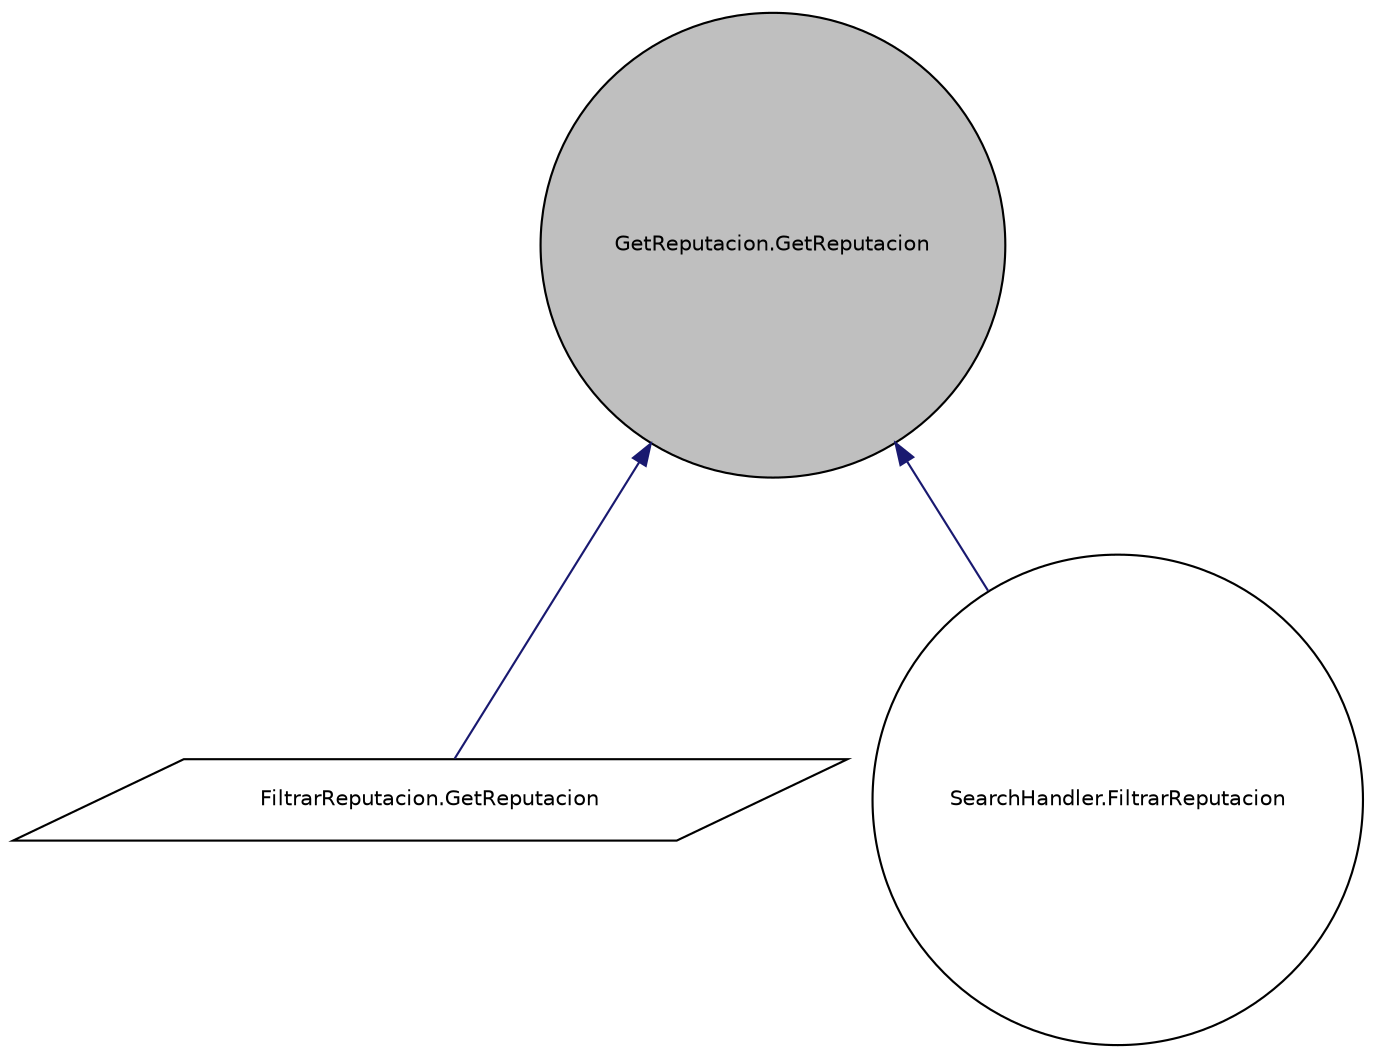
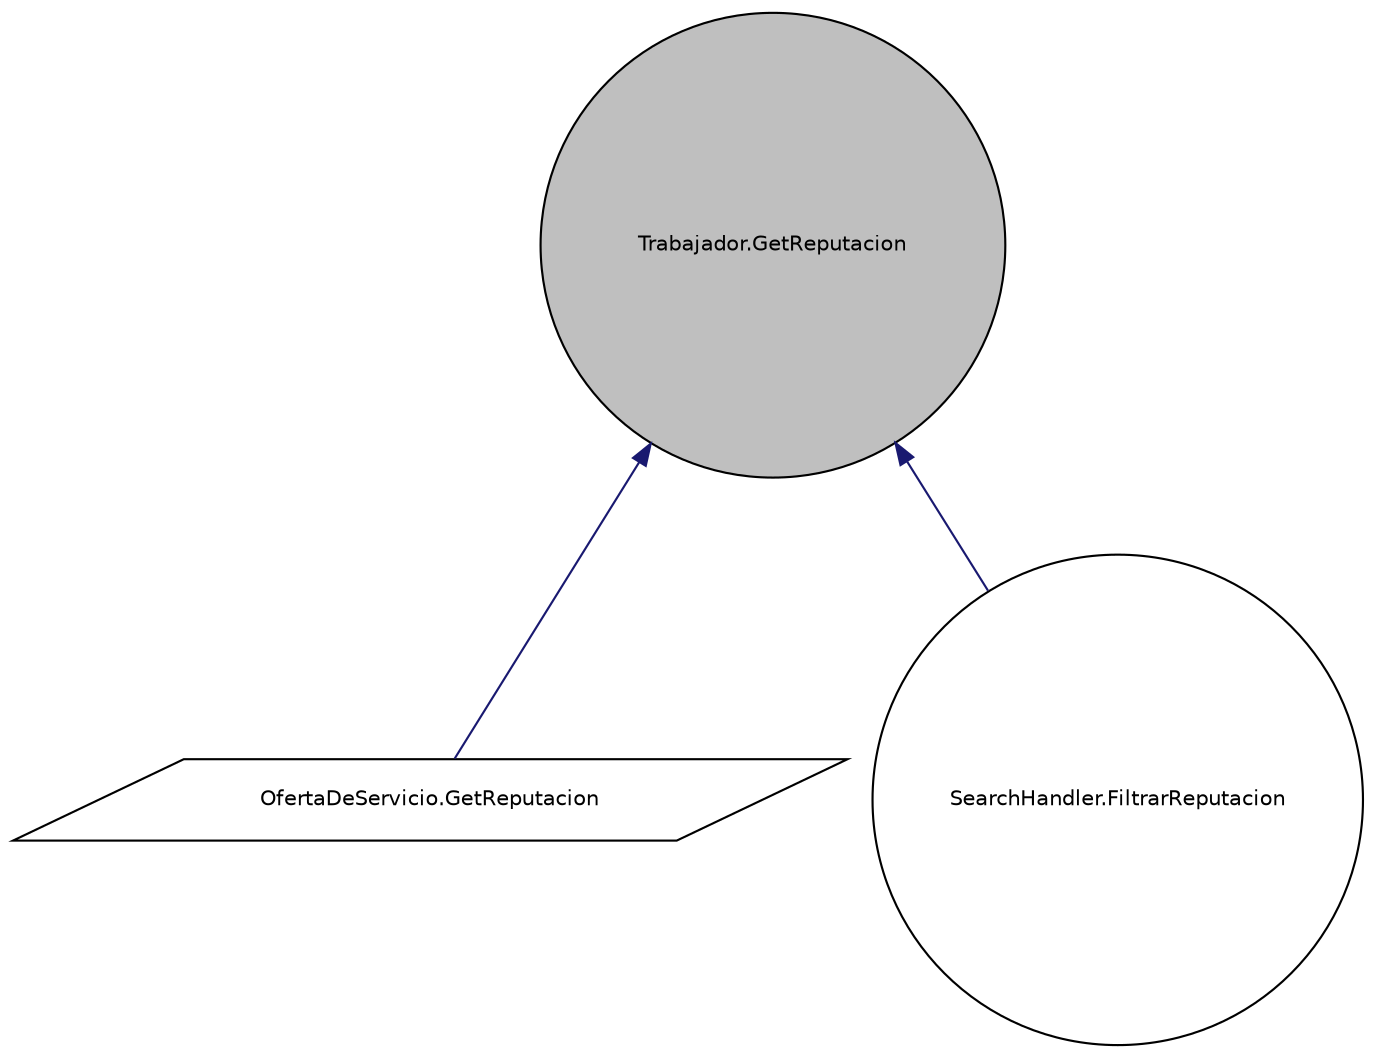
(773, 245) -> (773, 245)
(430, 800) -> (430, 800)
